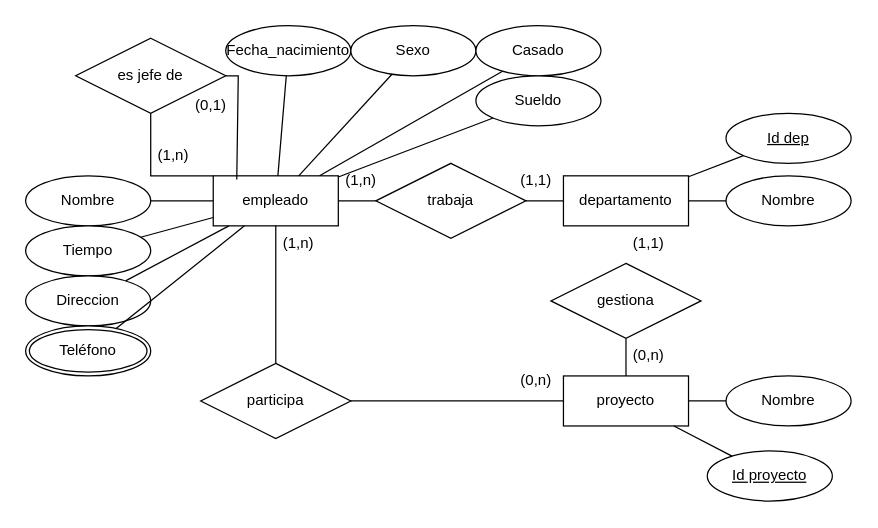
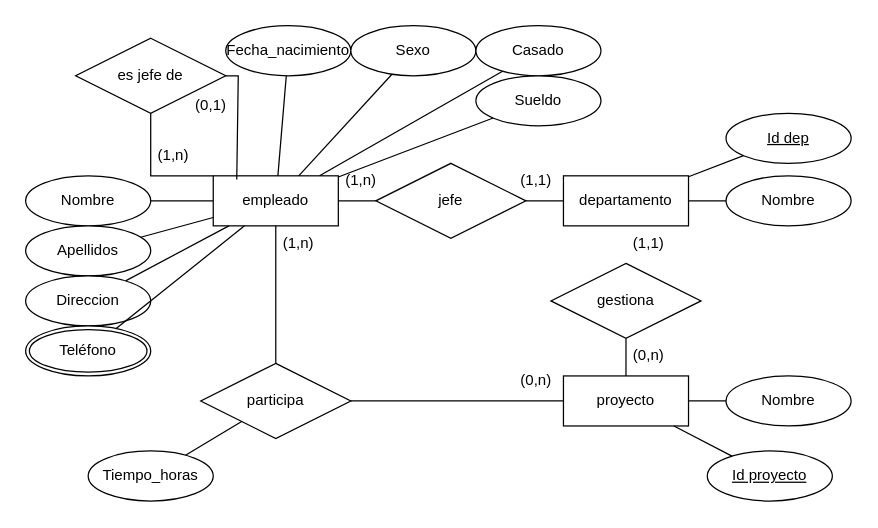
(451, 201) -> (451, 201)
(88, 251) -> (88, 251)
none -> (213, 438)
none -> (151, 476)
